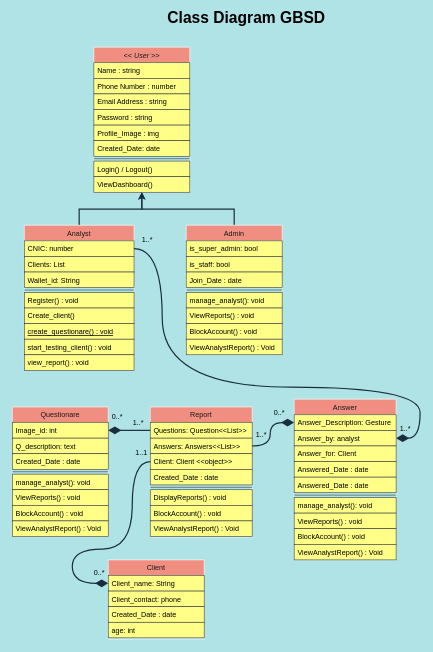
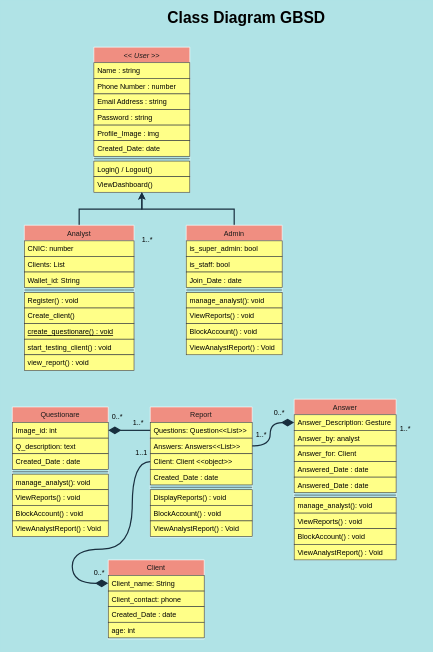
(253, 385) -> none
